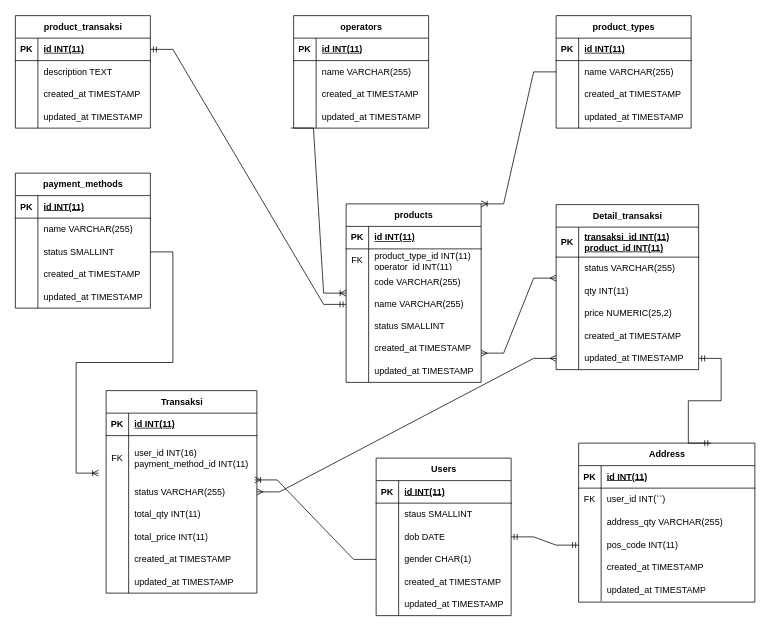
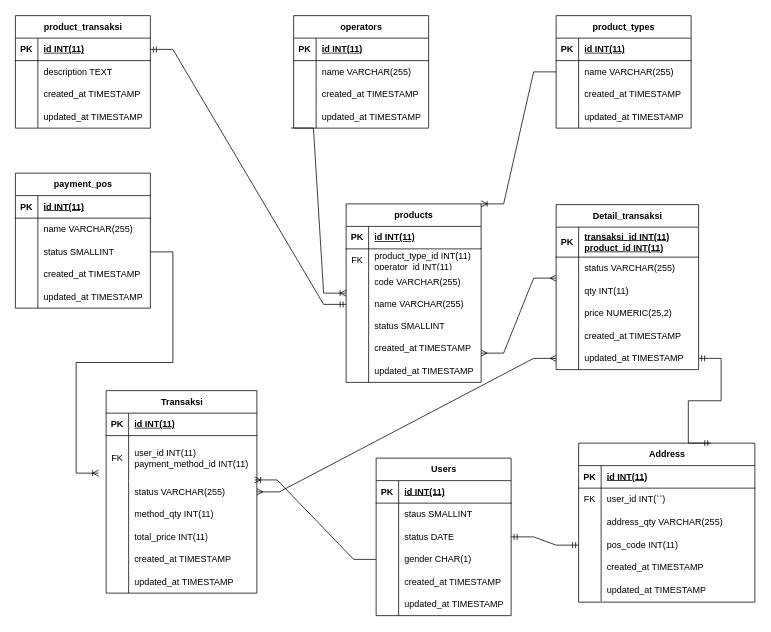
(83, 184) -> (83, 184)
(195, 458) -> (195, 458)
(175, 514) -> (179, 514)
(424, 537) -> (431, 537)
